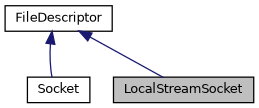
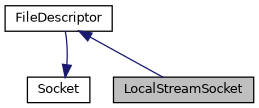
(50, 61) -> (67, 48)
